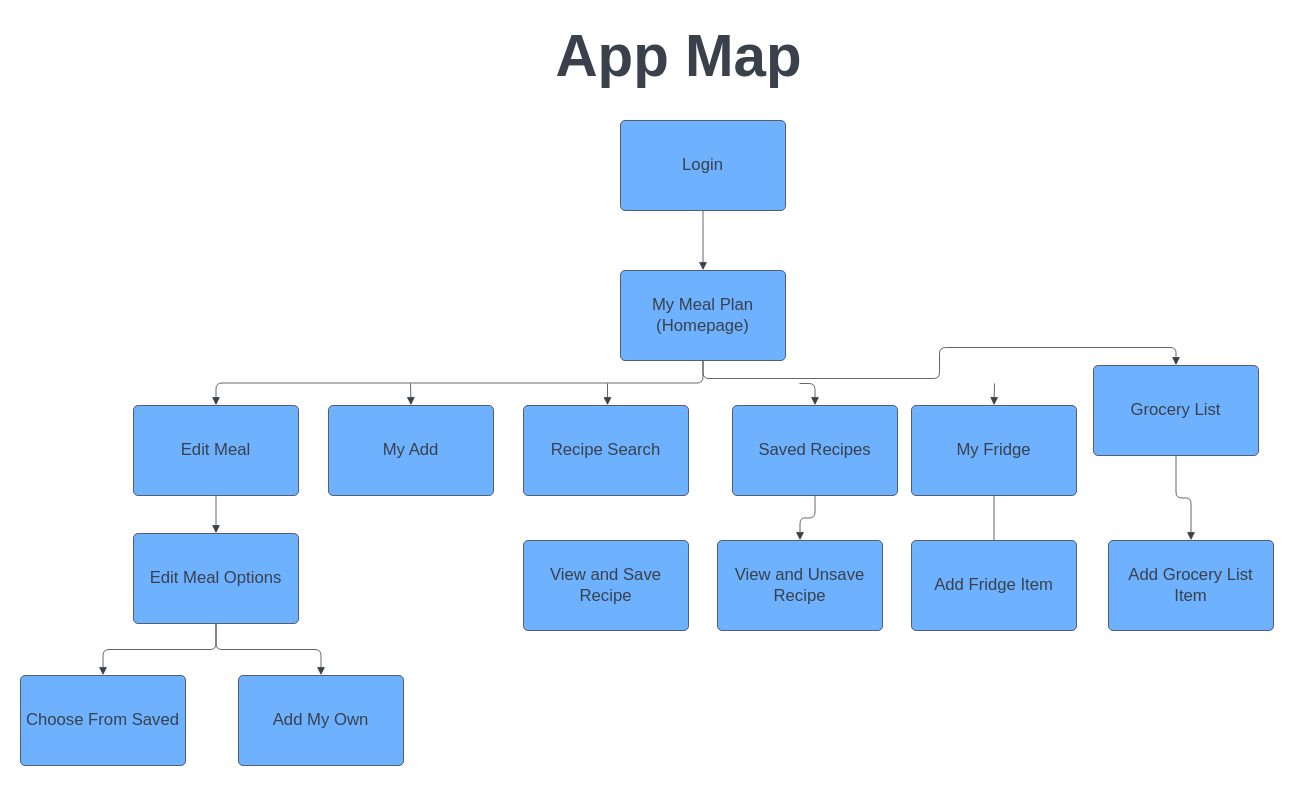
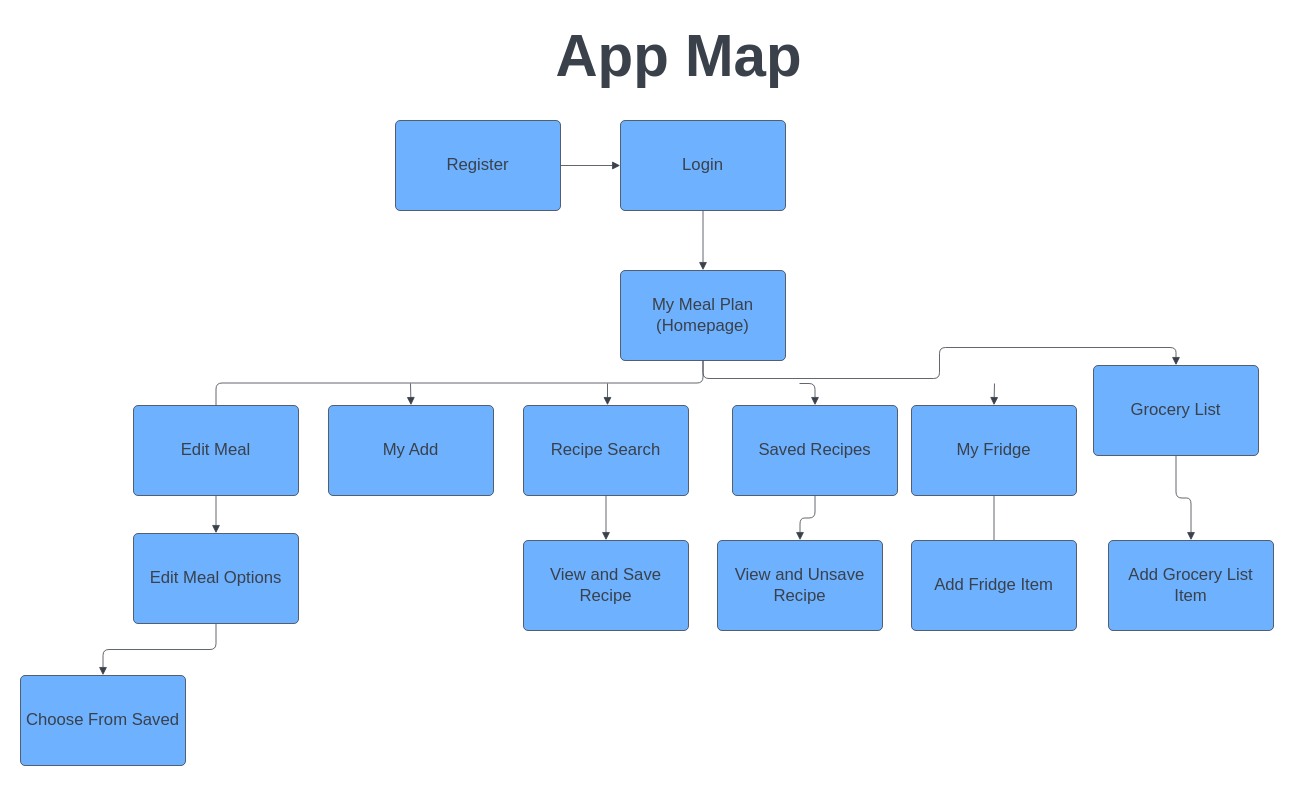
none -> (478, 166)
none -> (586, 166)
(216, 396) -> (216, 399)
none -> (606, 531)
(270, 650) -> none
(321, 721) -> none
